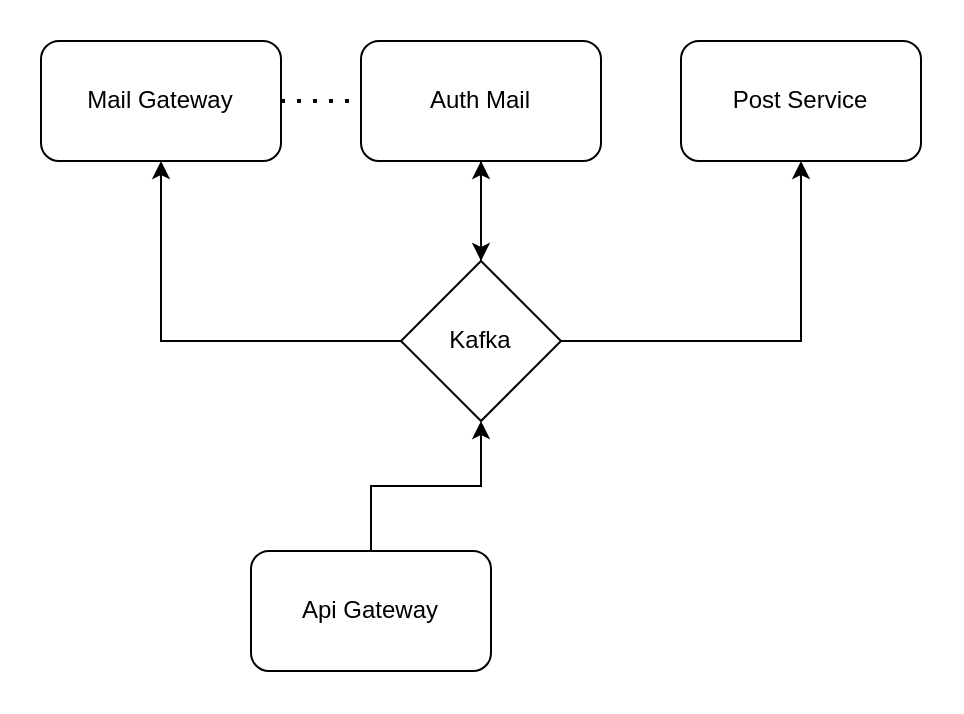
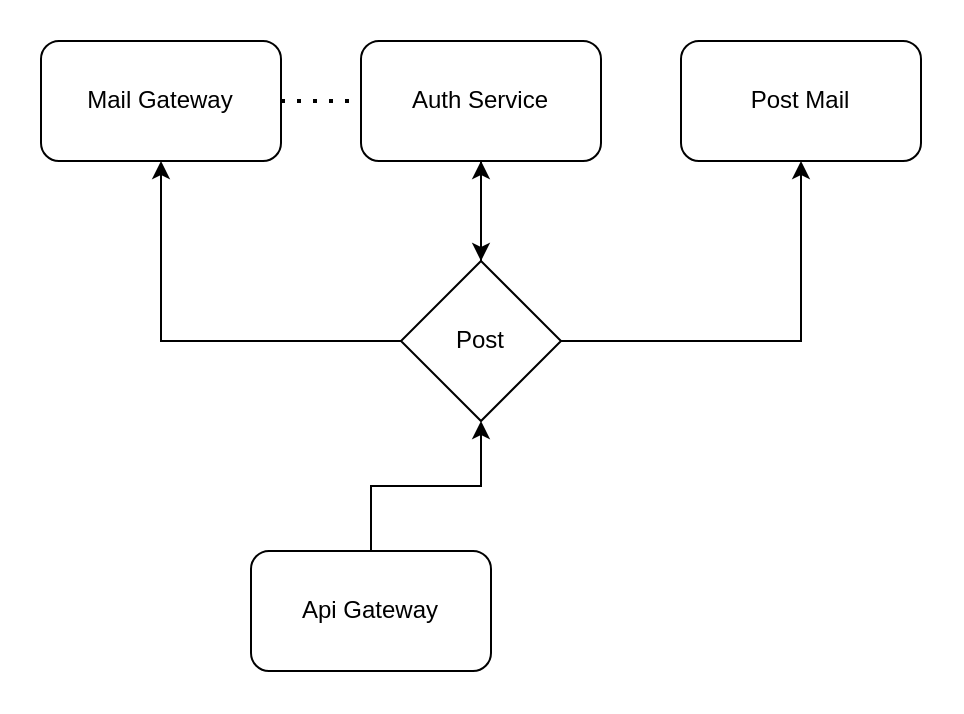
(481, 101) -> (481, 101)
(801, 101) -> (801, 101)
(481, 341) -> (481, 341)
